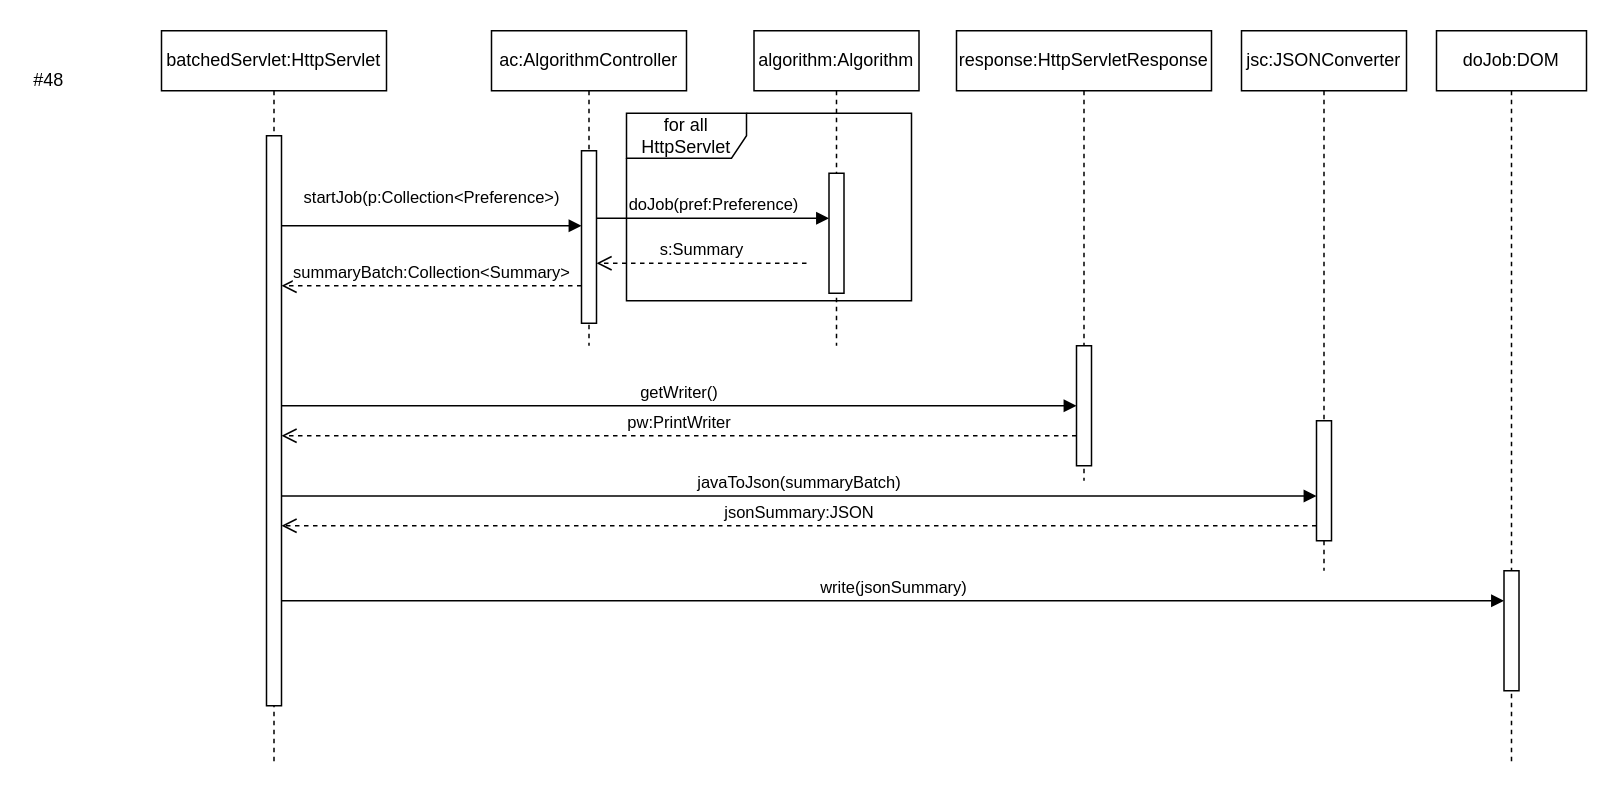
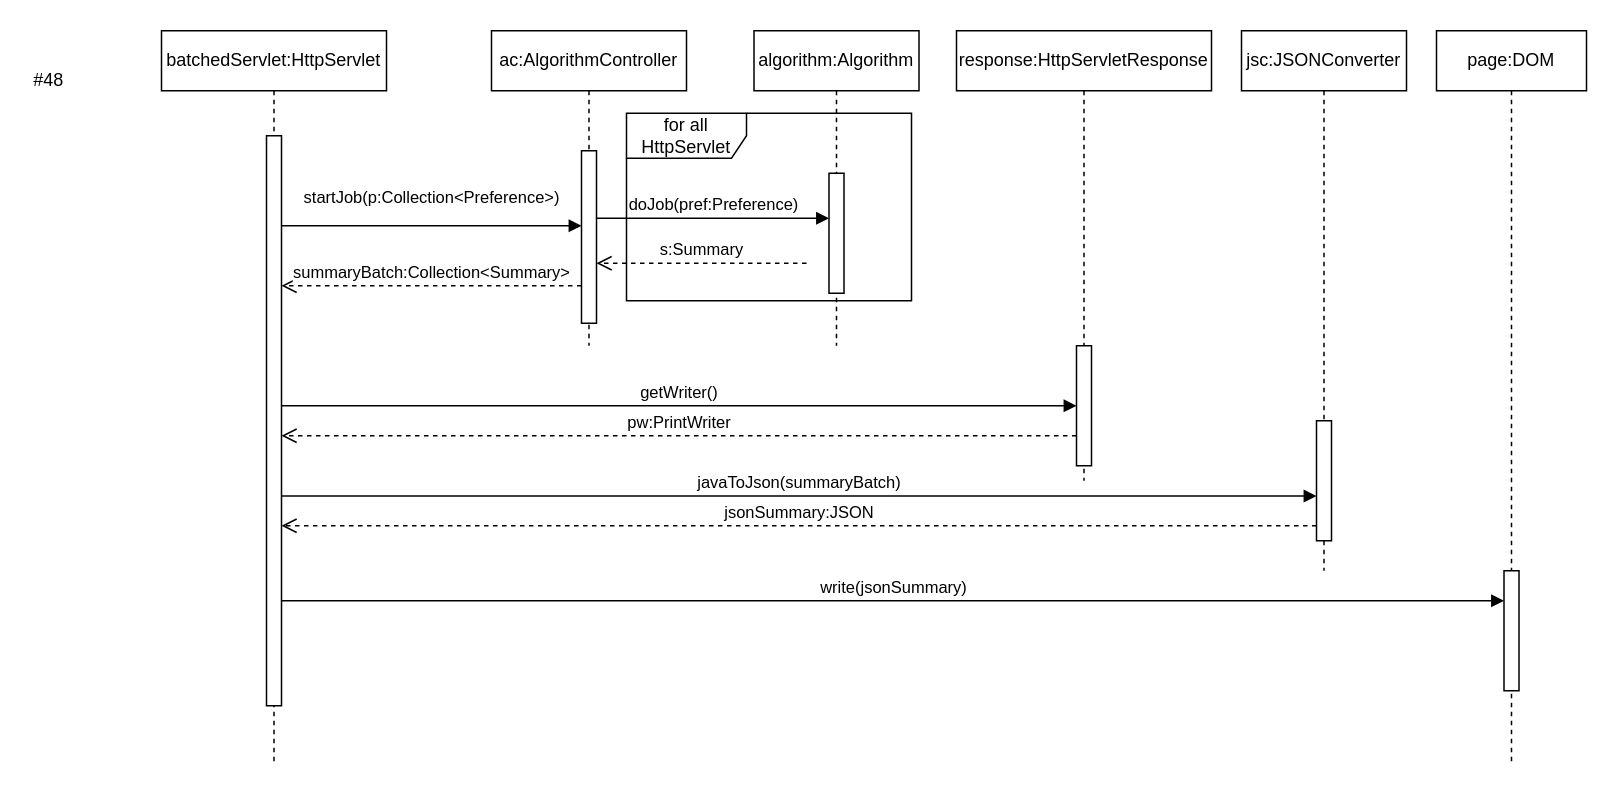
(1511, 61) -> (1511, 61)
